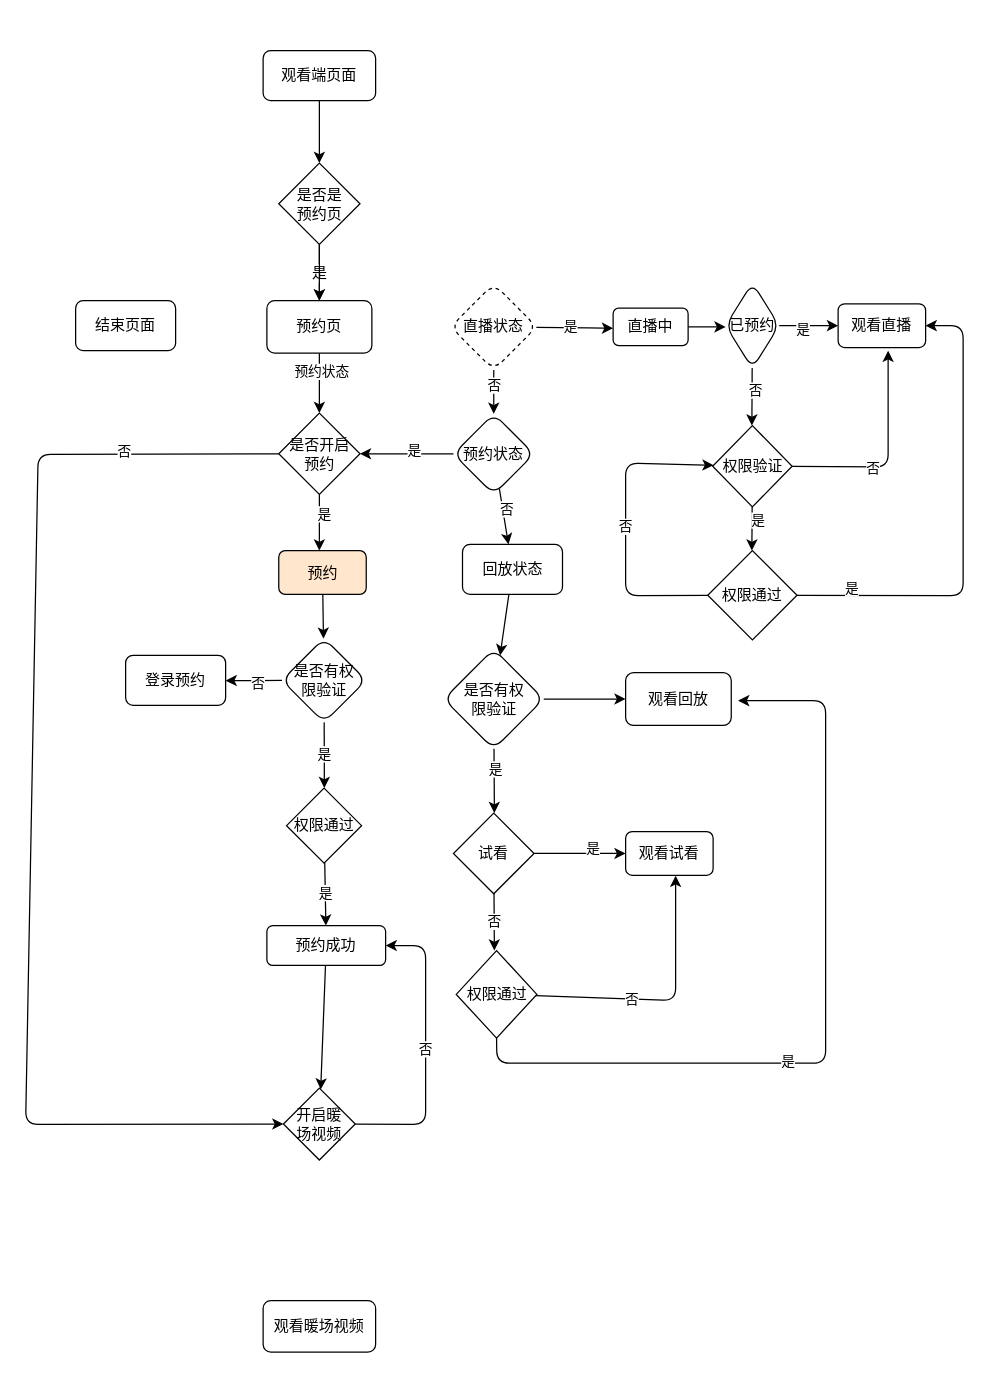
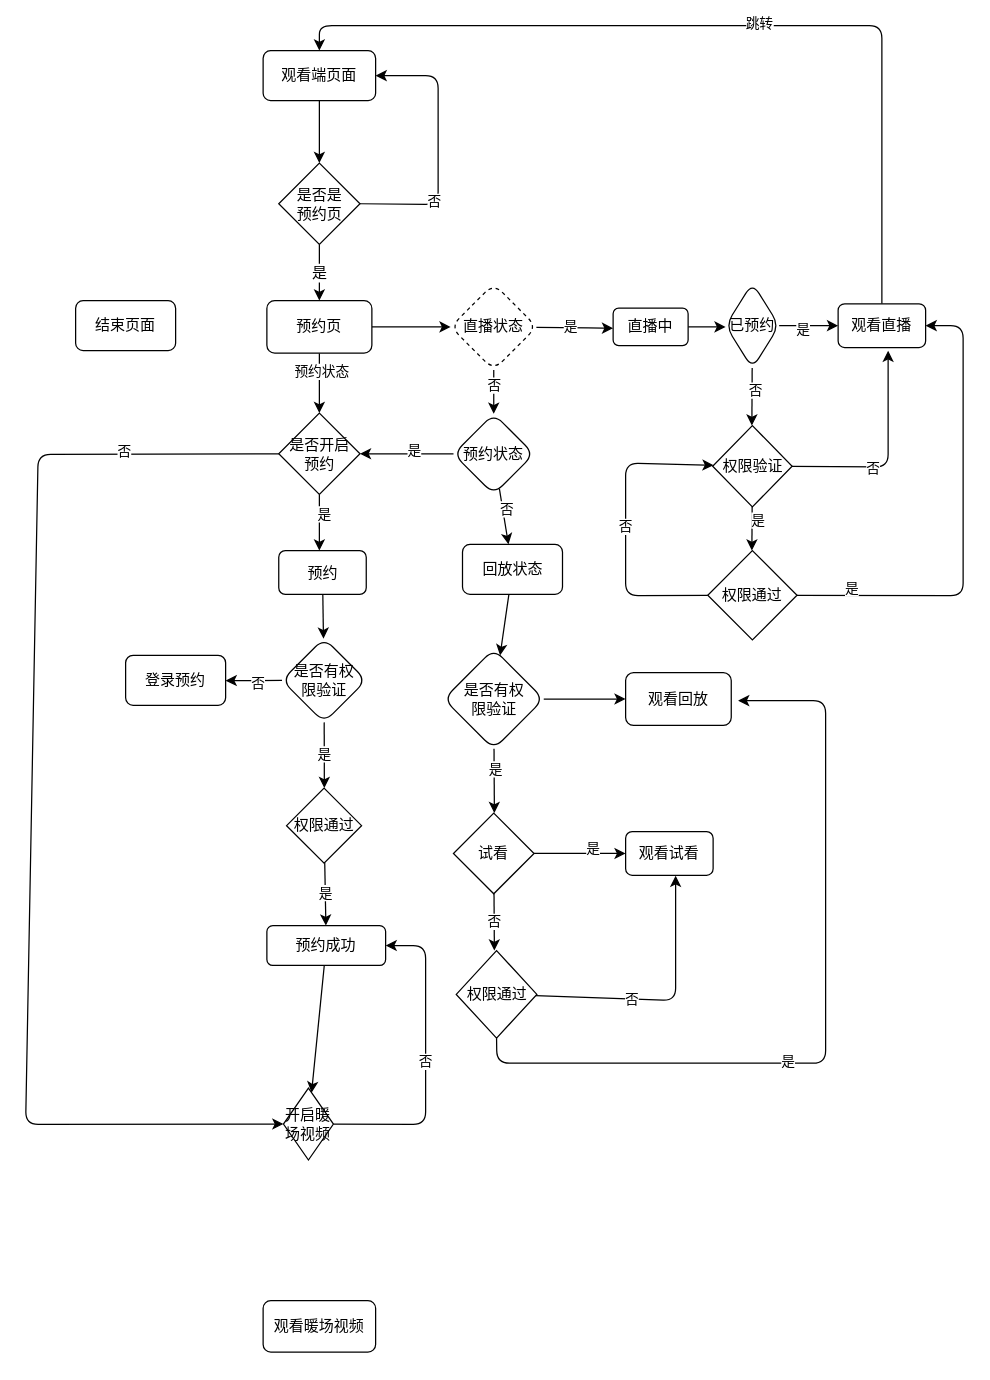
none -> (730, 26)
none -> (438, 152)
(319, 293) -> none
none -> (407, 327)
(323, 573) -> (323, 573)
(319, 1124) -> (308, 1124)
